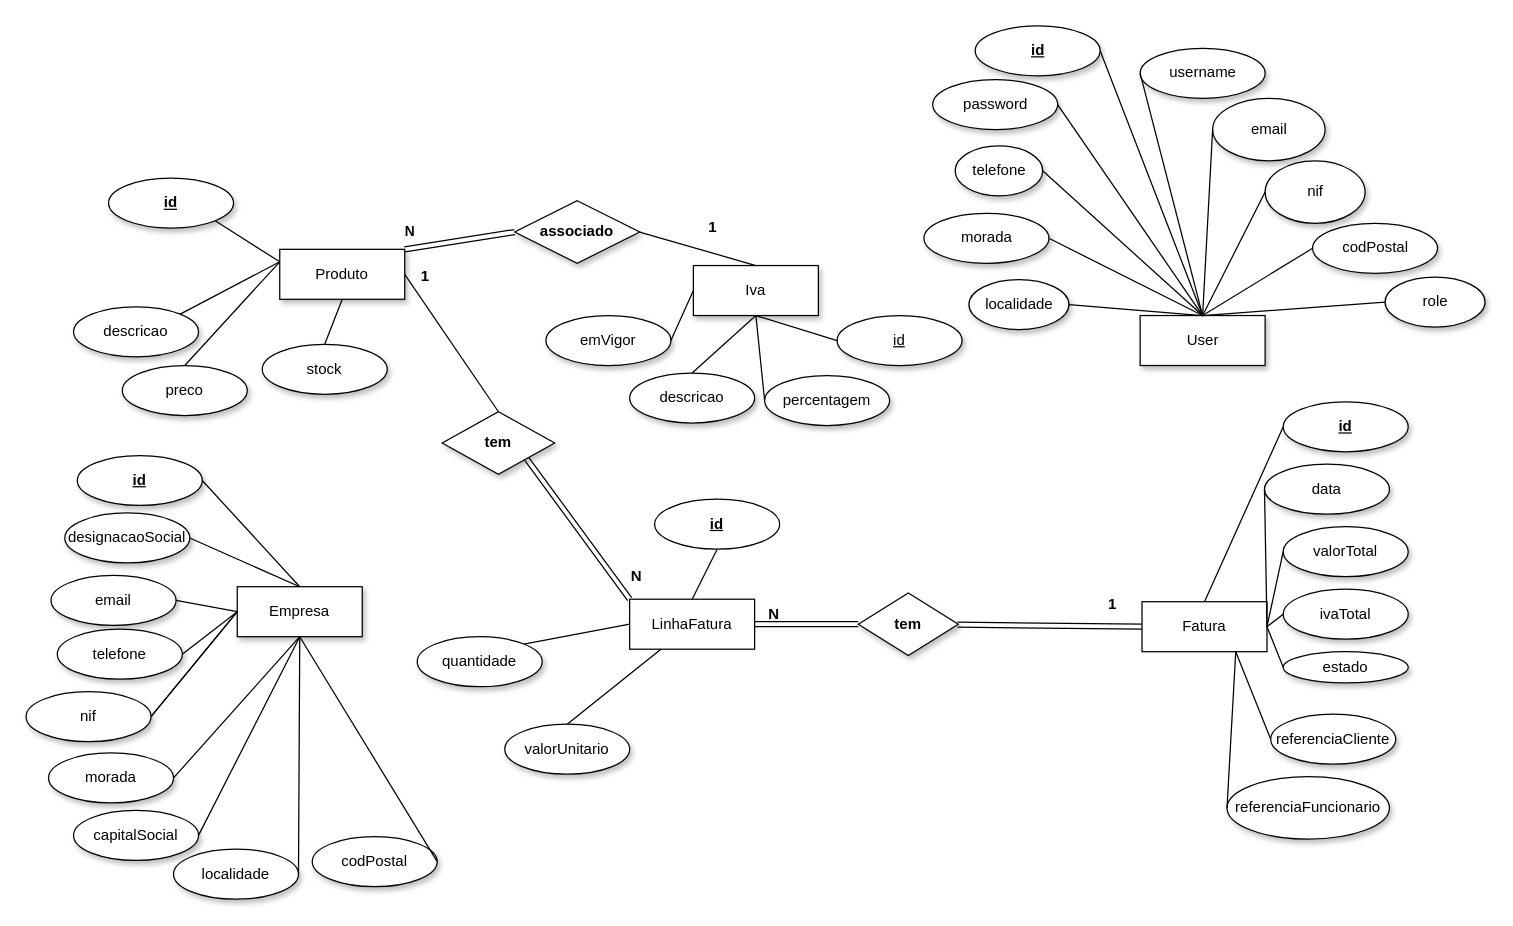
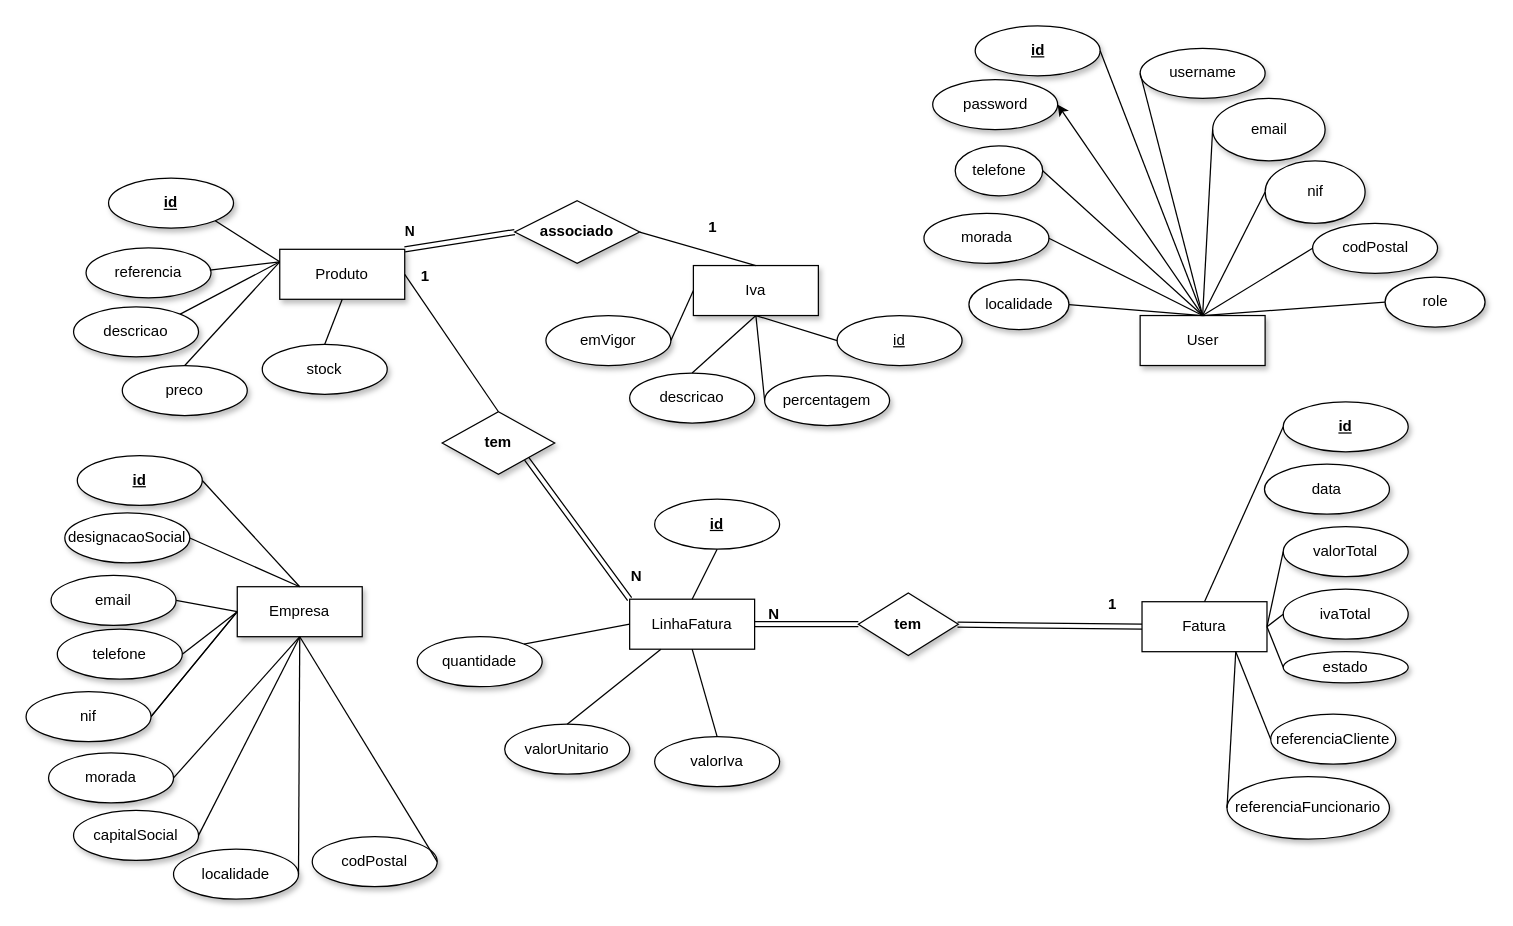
(1060, 109) -> (1063, 112)
none -> (240, 266)
none -> (148, 273)
(1265, 547) -> none
none -> (705, 694)
none -> (717, 762)
